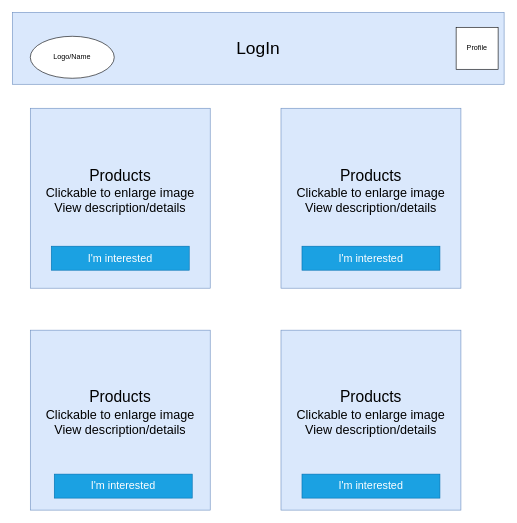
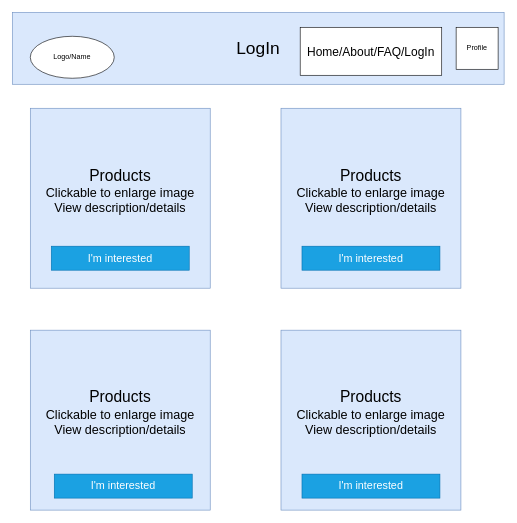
none -> (371, 51)
